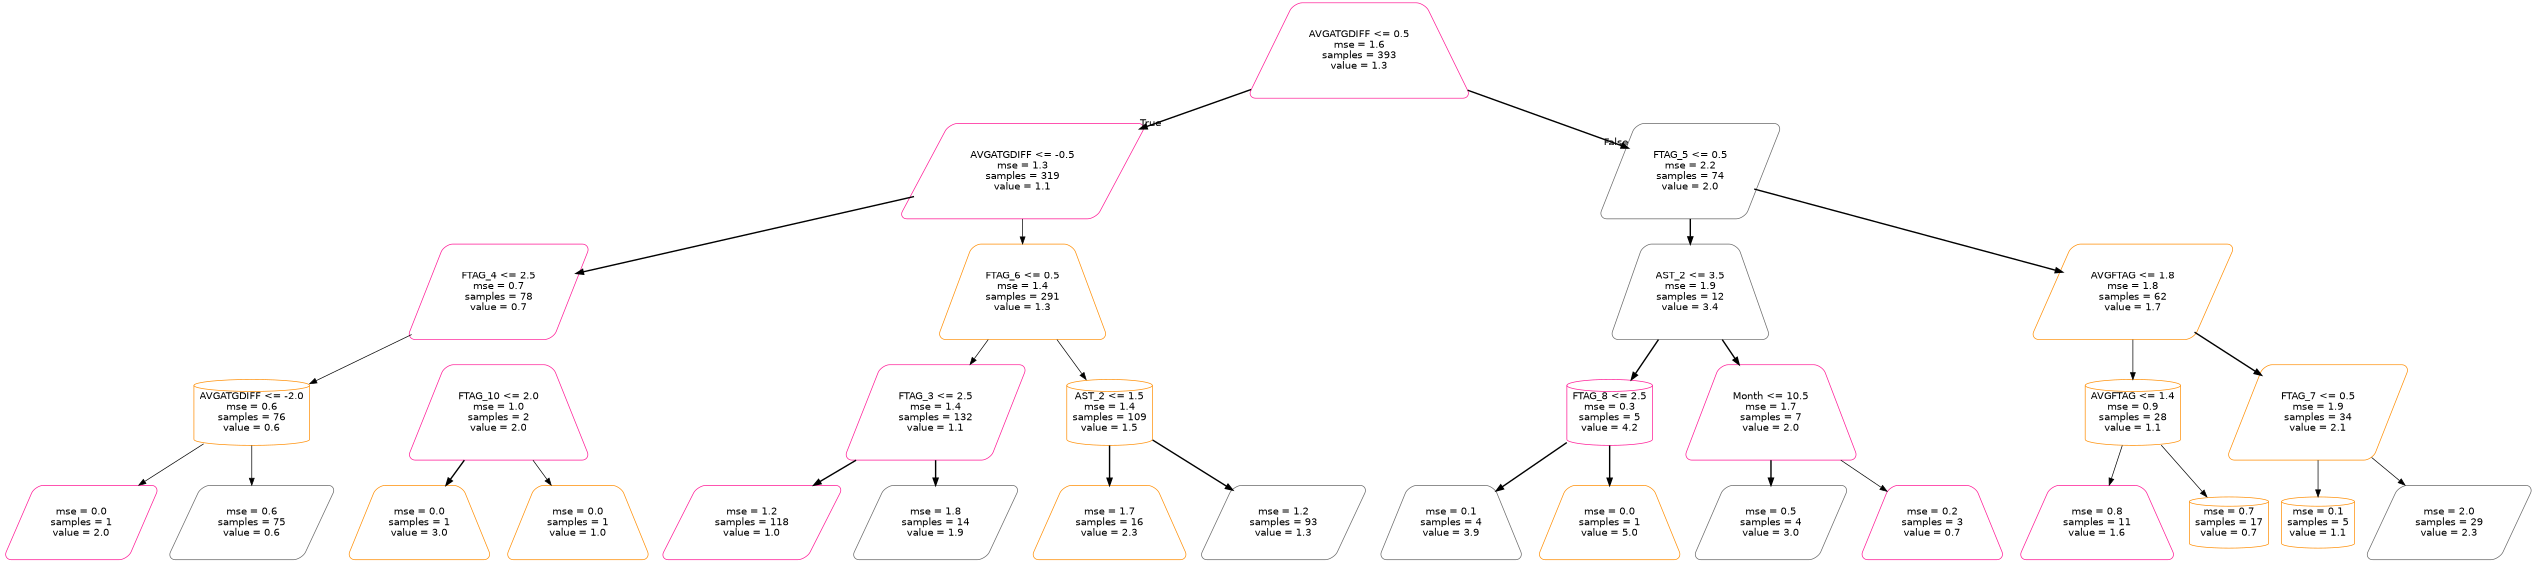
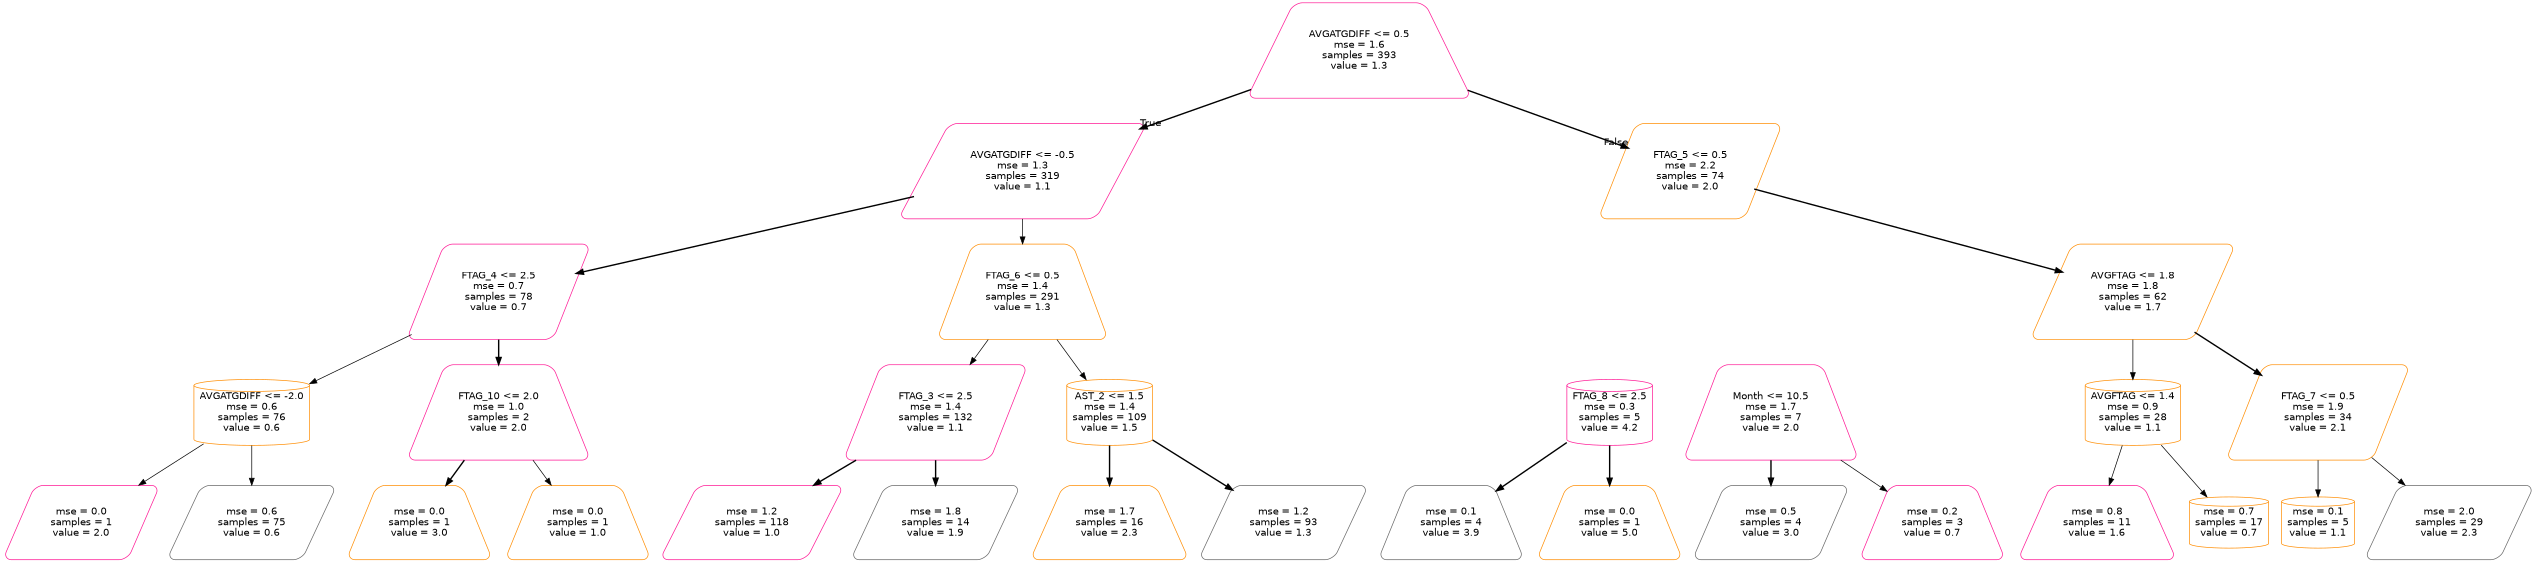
(1690, 171) -> (1690, 171)
(1690, 292) -> none
none -> (499, 348)
